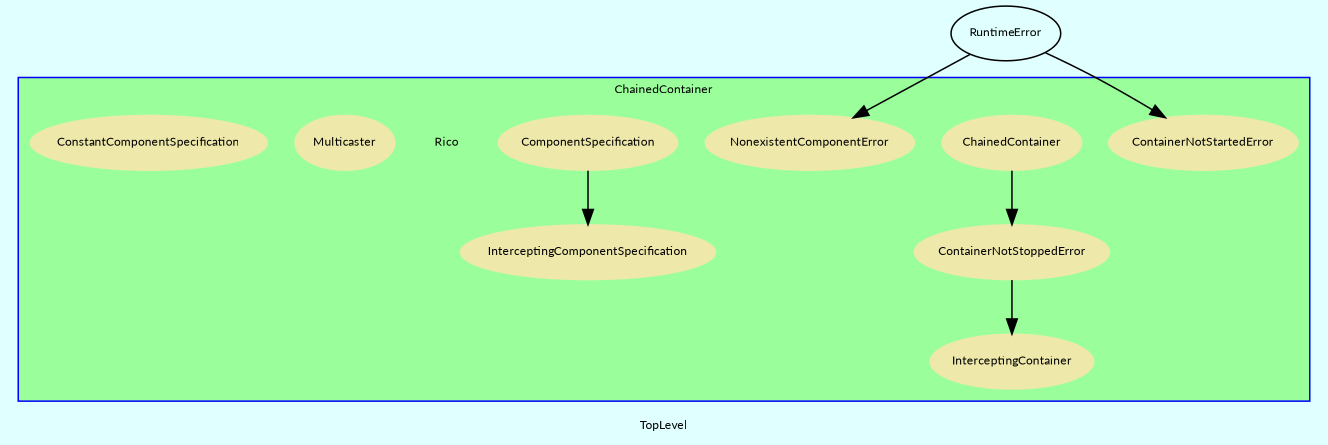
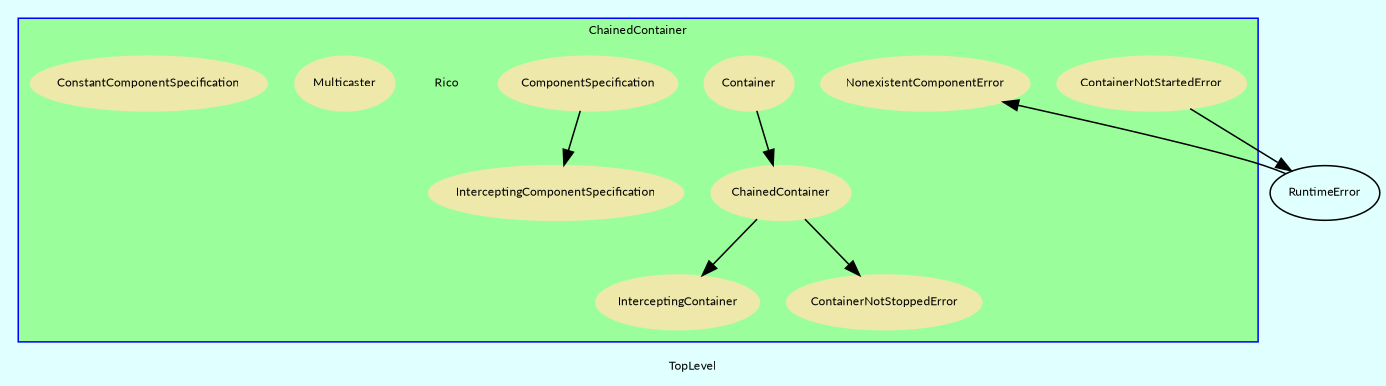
none -> (749, 84)
(1113, 87) -> (1234, 136)
(1012, 299) -> (735, 242)
